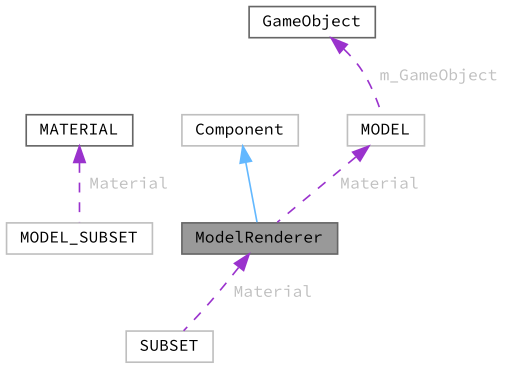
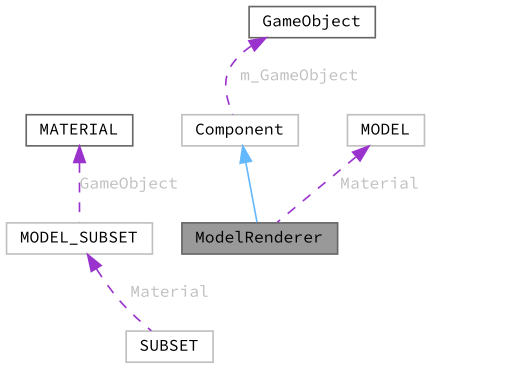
(367, 79) -> (227, 76)
(125, 184) -> (125, 184)
(212, 300) -> (121, 302)
